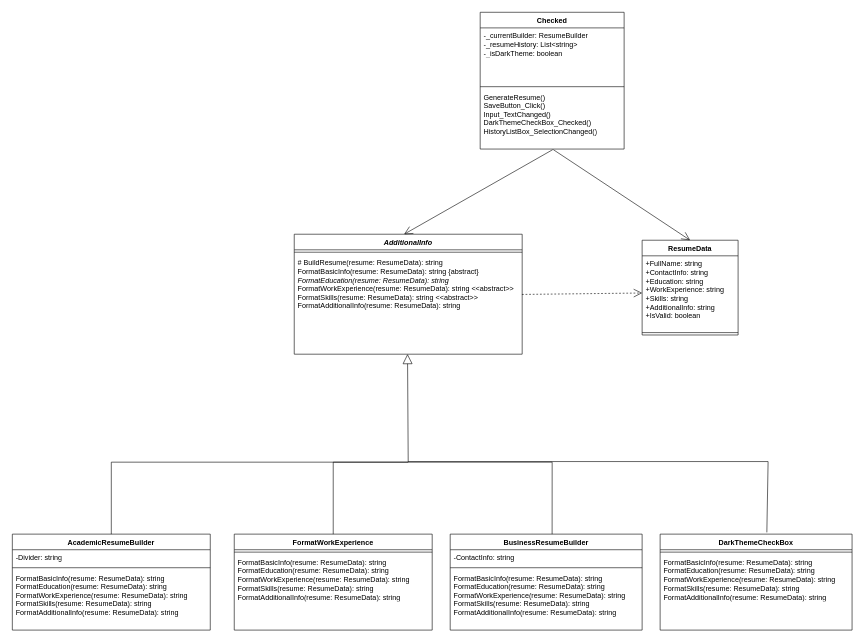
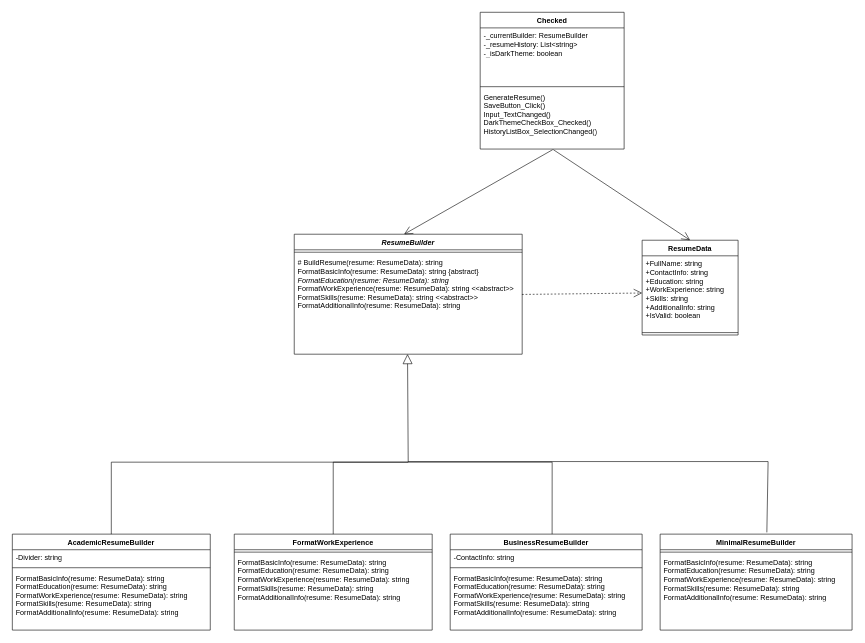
(408, 243) -> (408, 243)
(756, 543) -> (756, 543)
